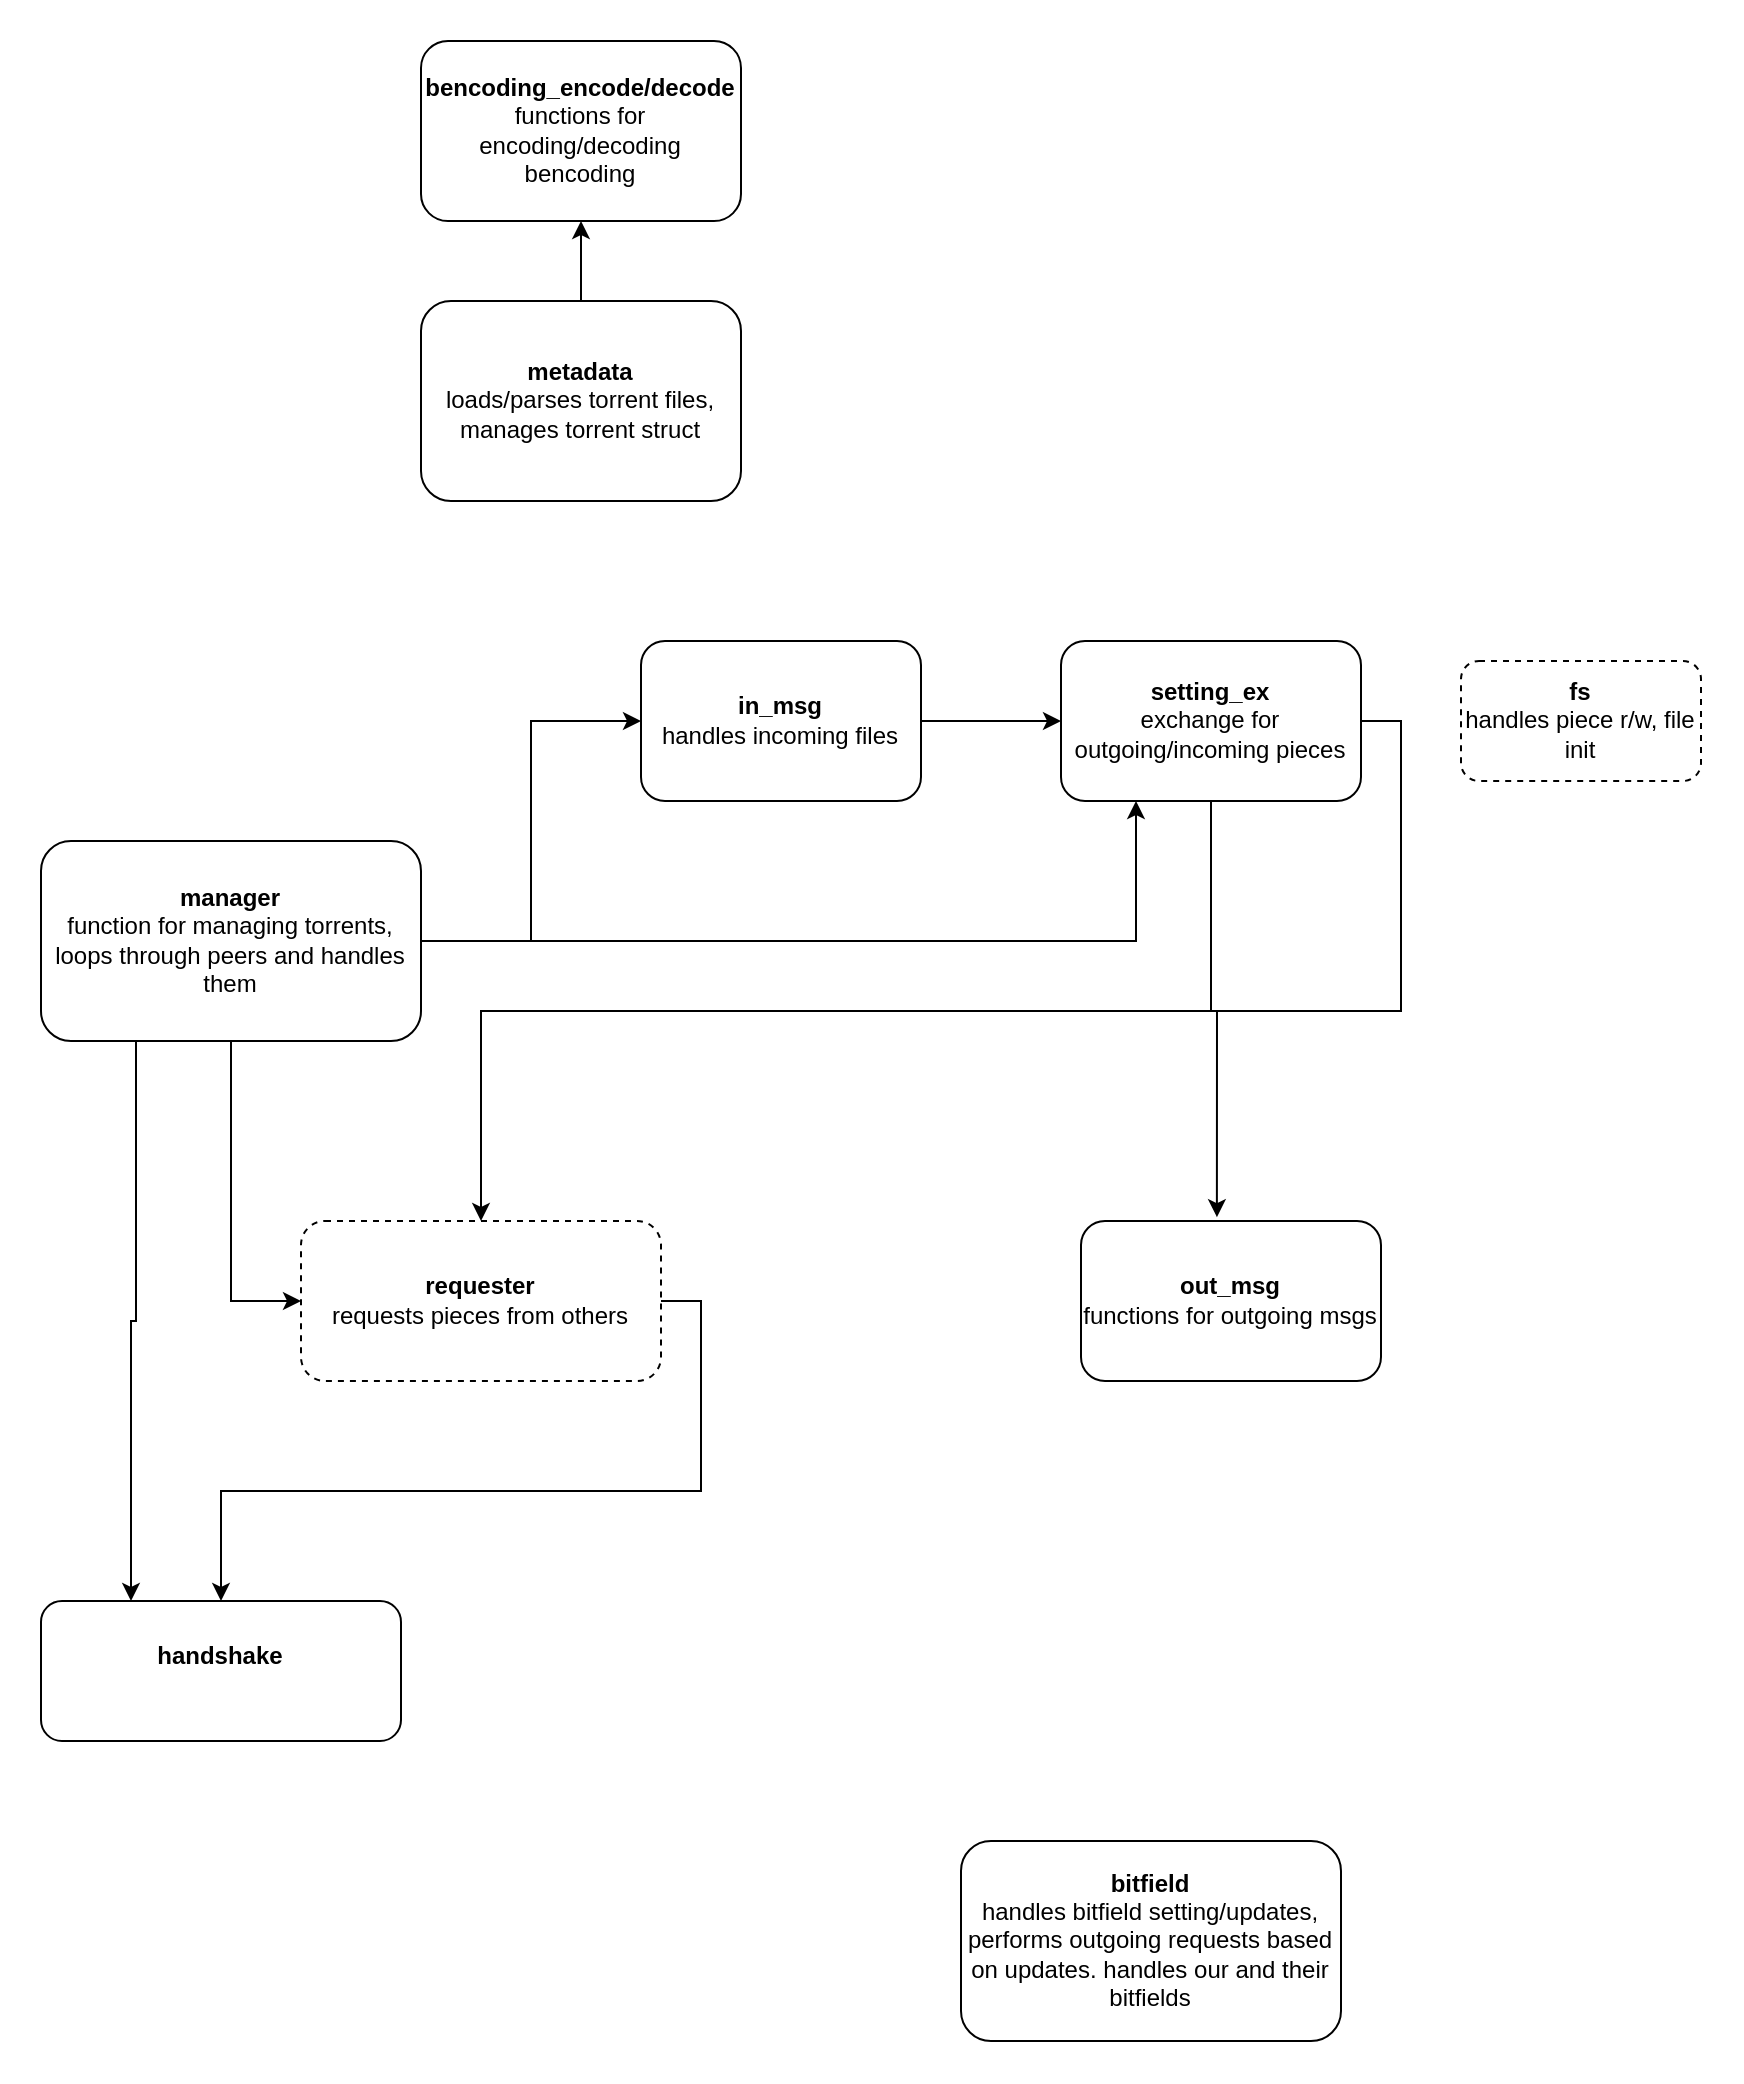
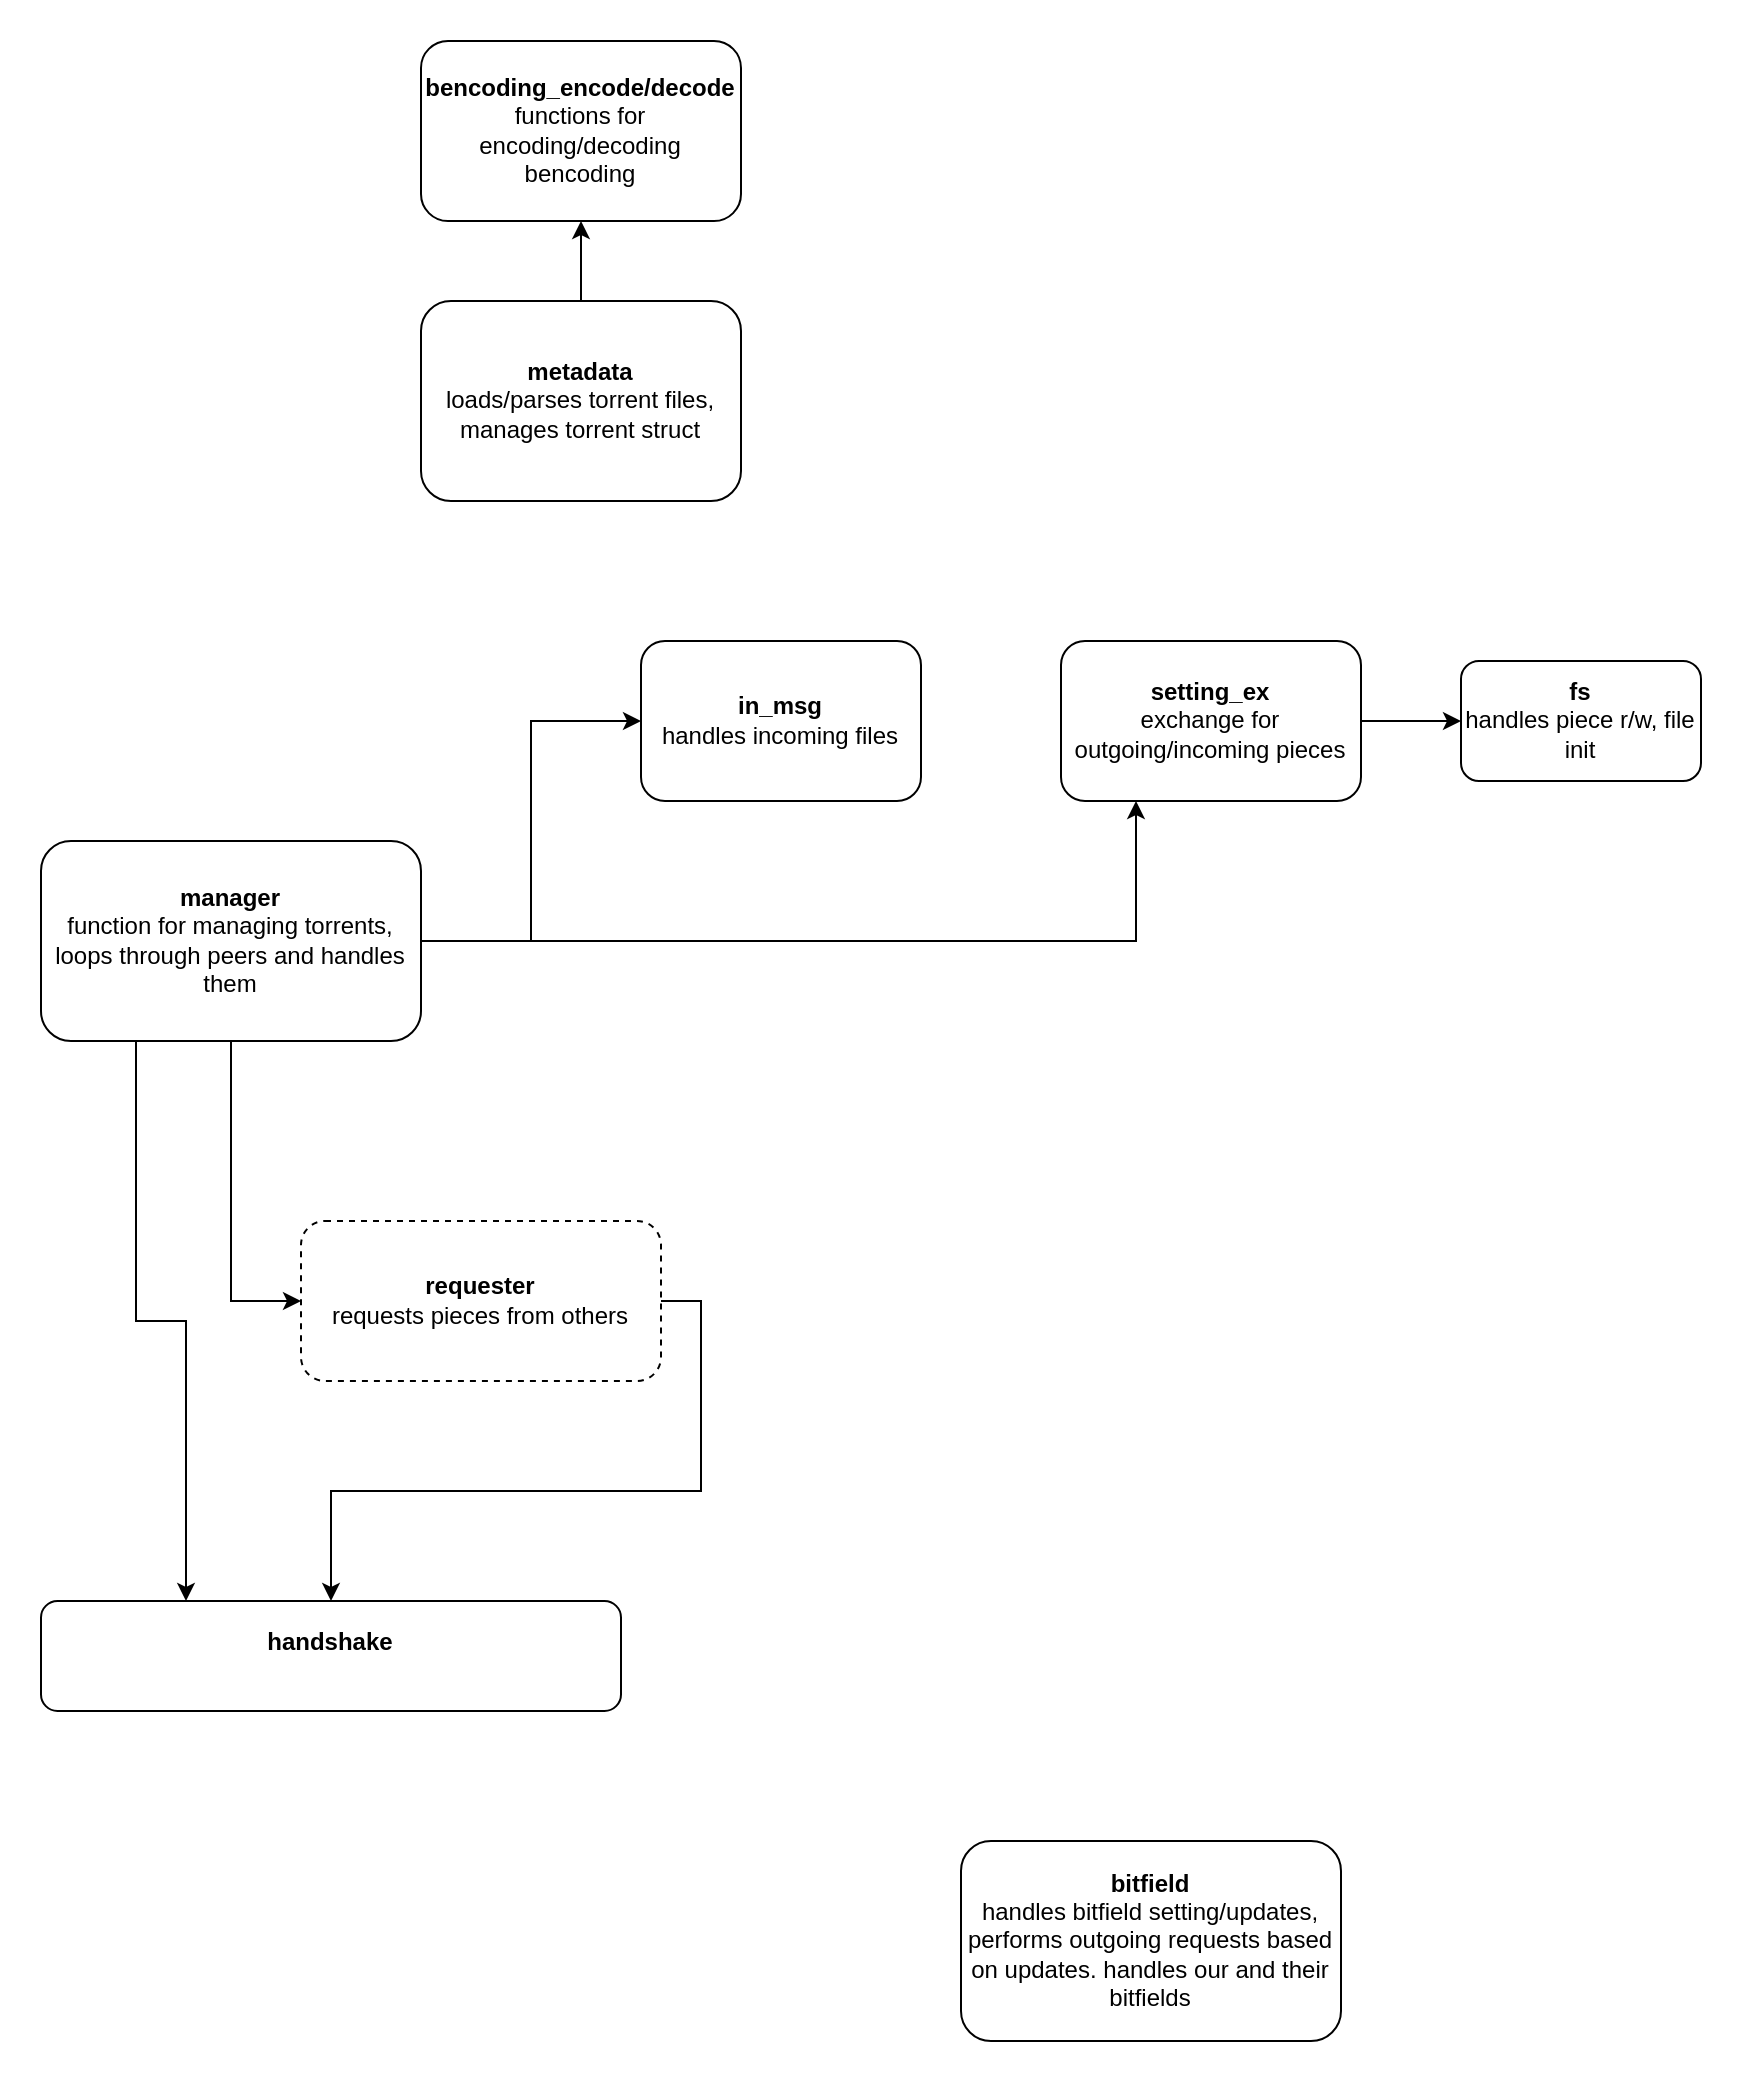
(984, 721) -> none
(1581, 721) -> (1581, 721)
(1211, 904) -> none
(746, 1011) -> (1423, 721)
(1231, 1301) -> none
(221, 1671) -> (331, 1656)
